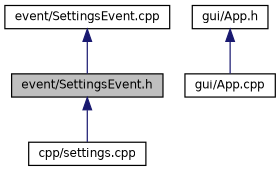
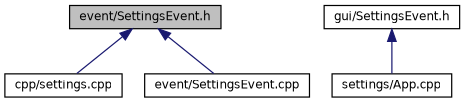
(230, 17) -> (392, 17)
(87, 58) -> (191, 55)
(230, 85) -> (392, 85)
